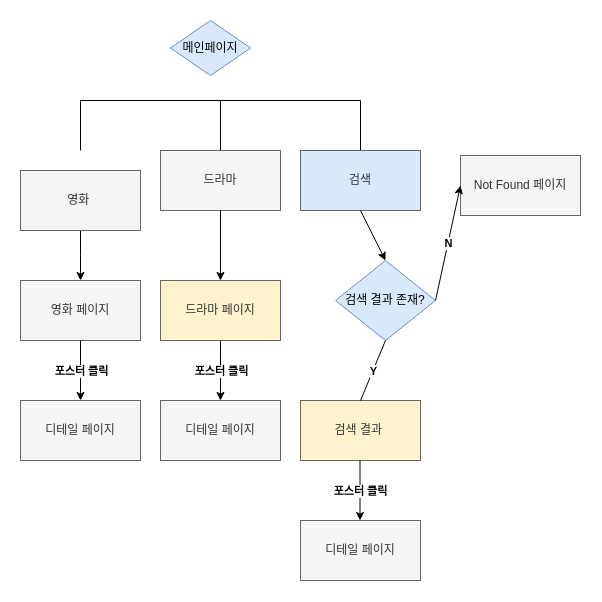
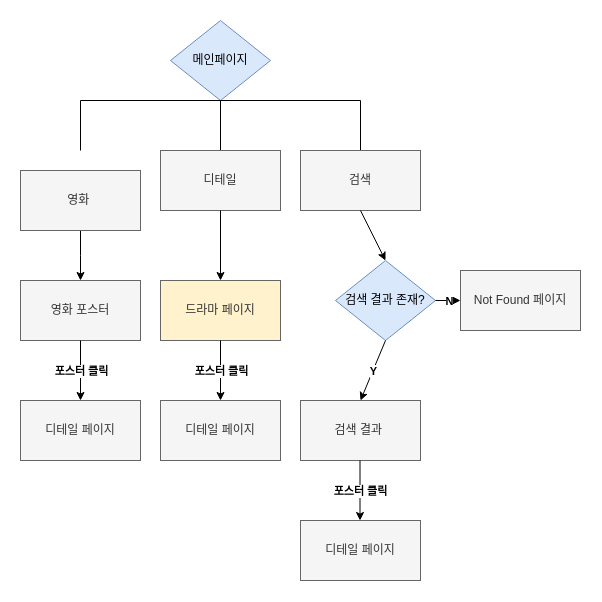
(211, 48) -> (221, 61)
(221, 181) -> (221, 181)
(361, 181) -> (361, 181)
(521, 186) -> (521, 301)
(81, 311) -> (81, 311)
(362, 396) -> (364, 393)
(361, 431) -> (361, 431)
